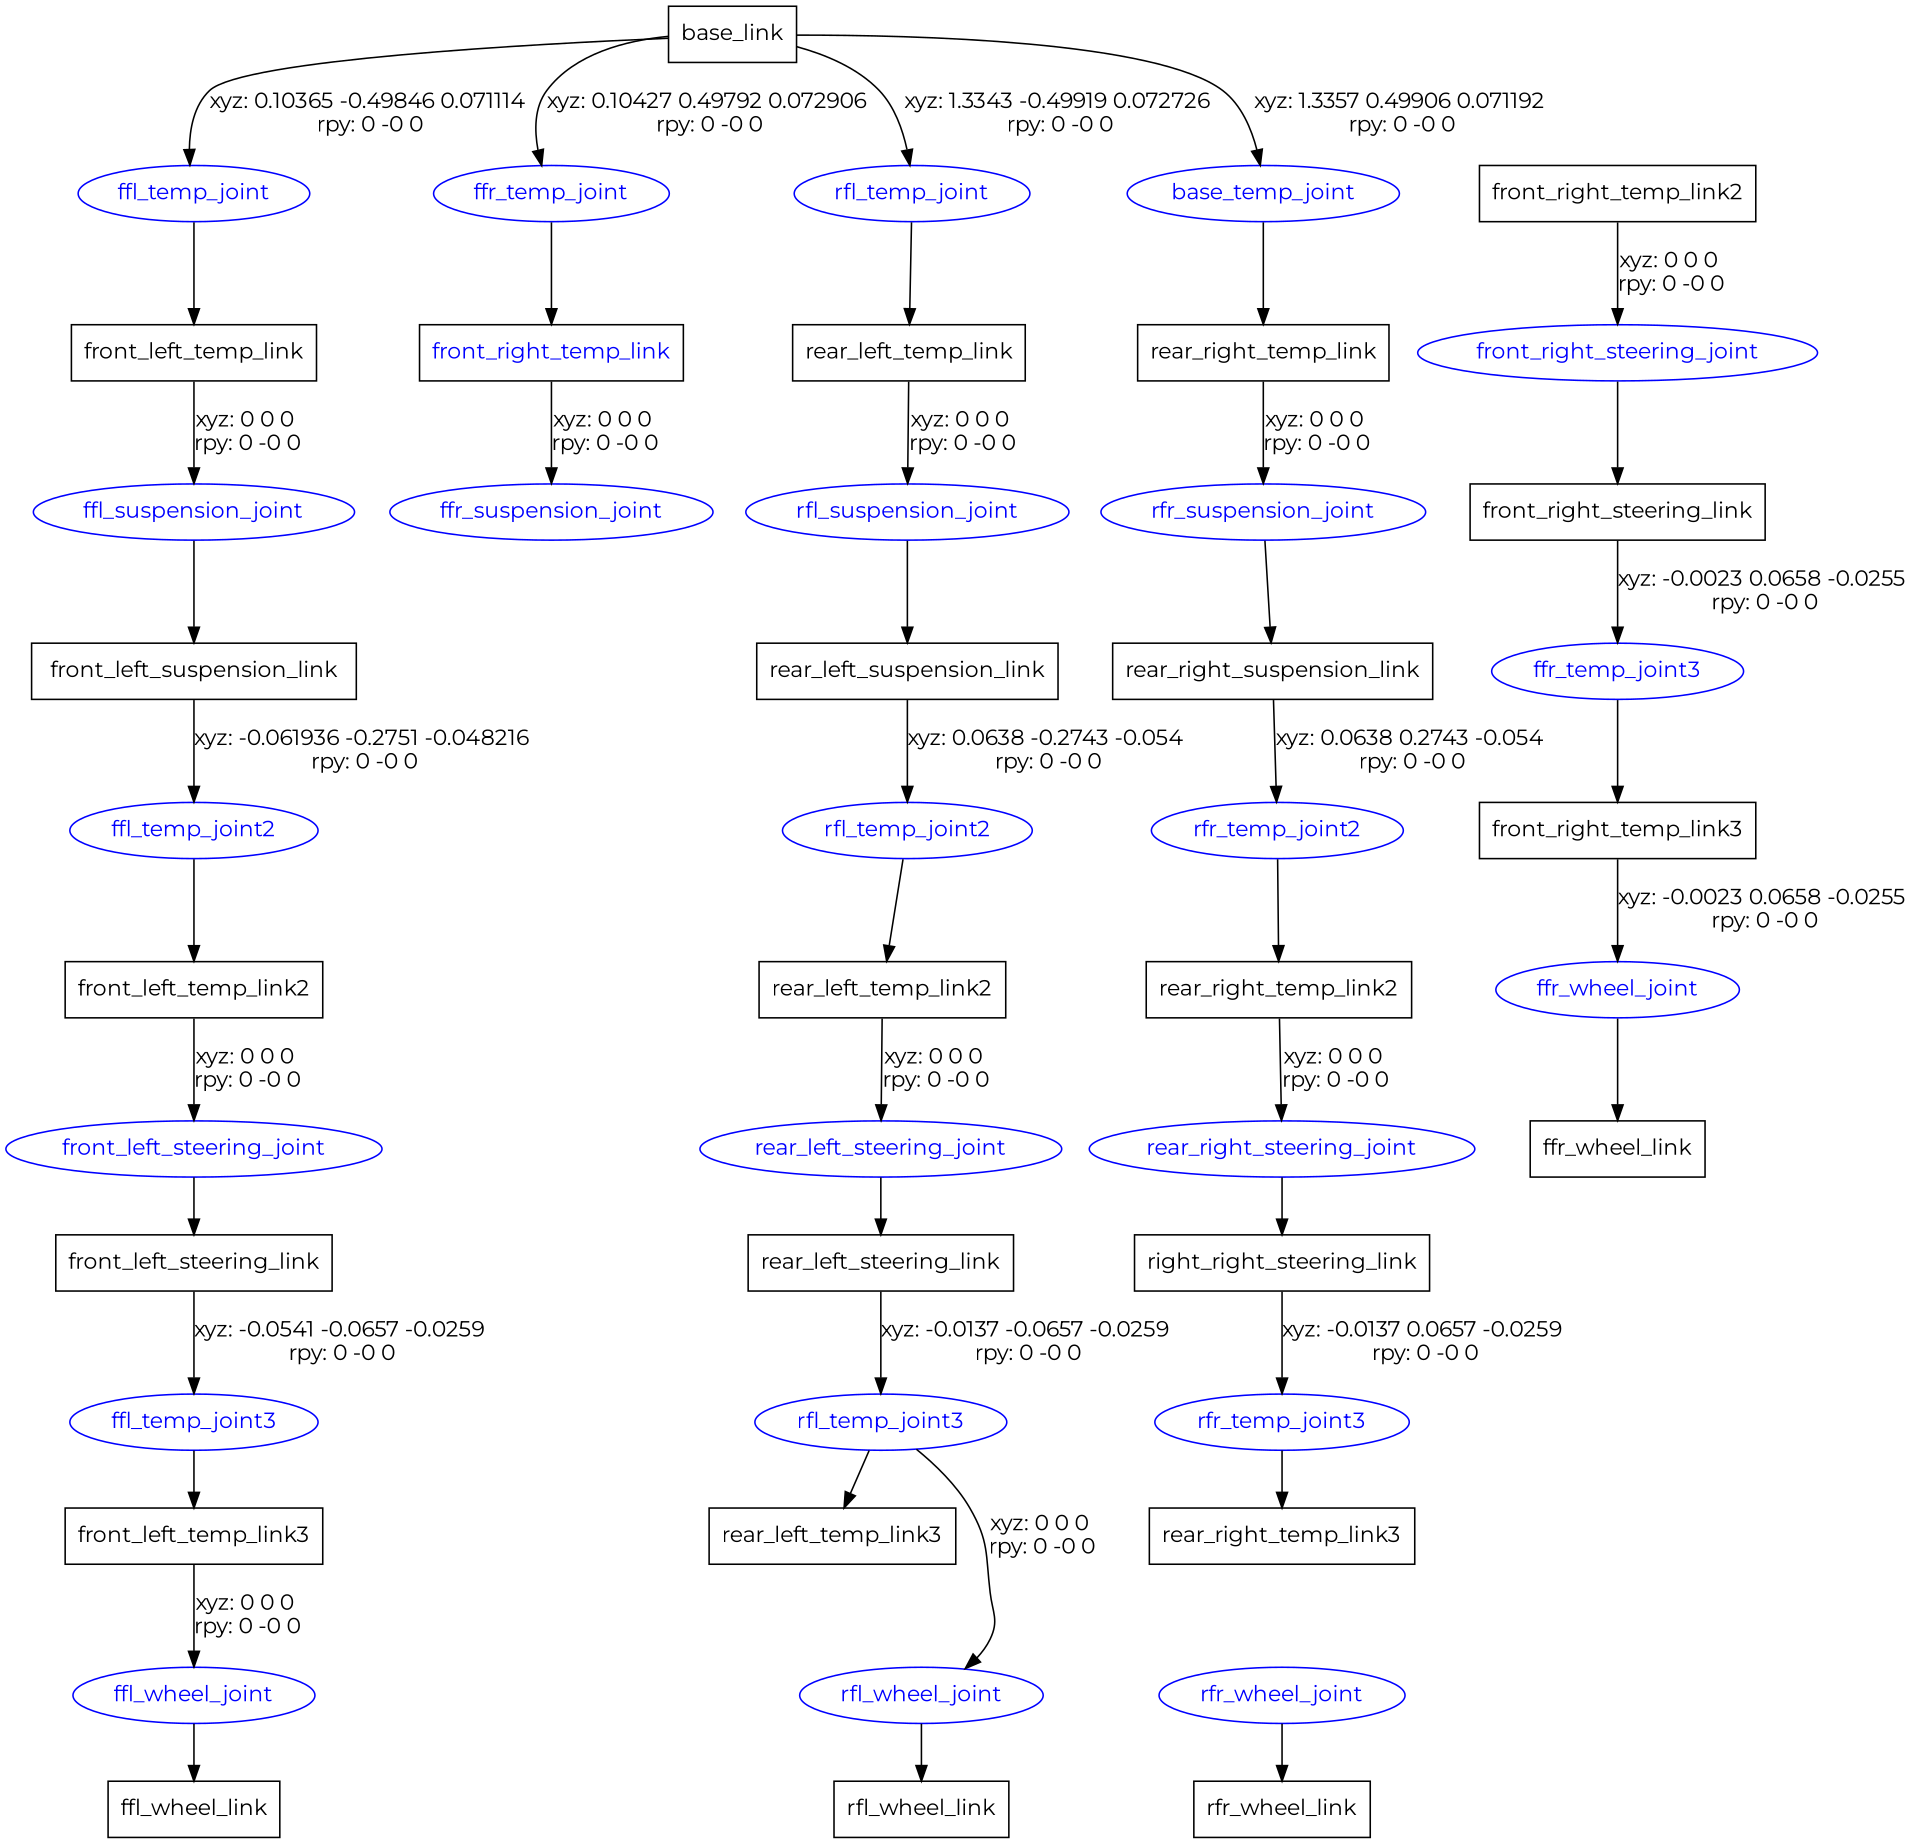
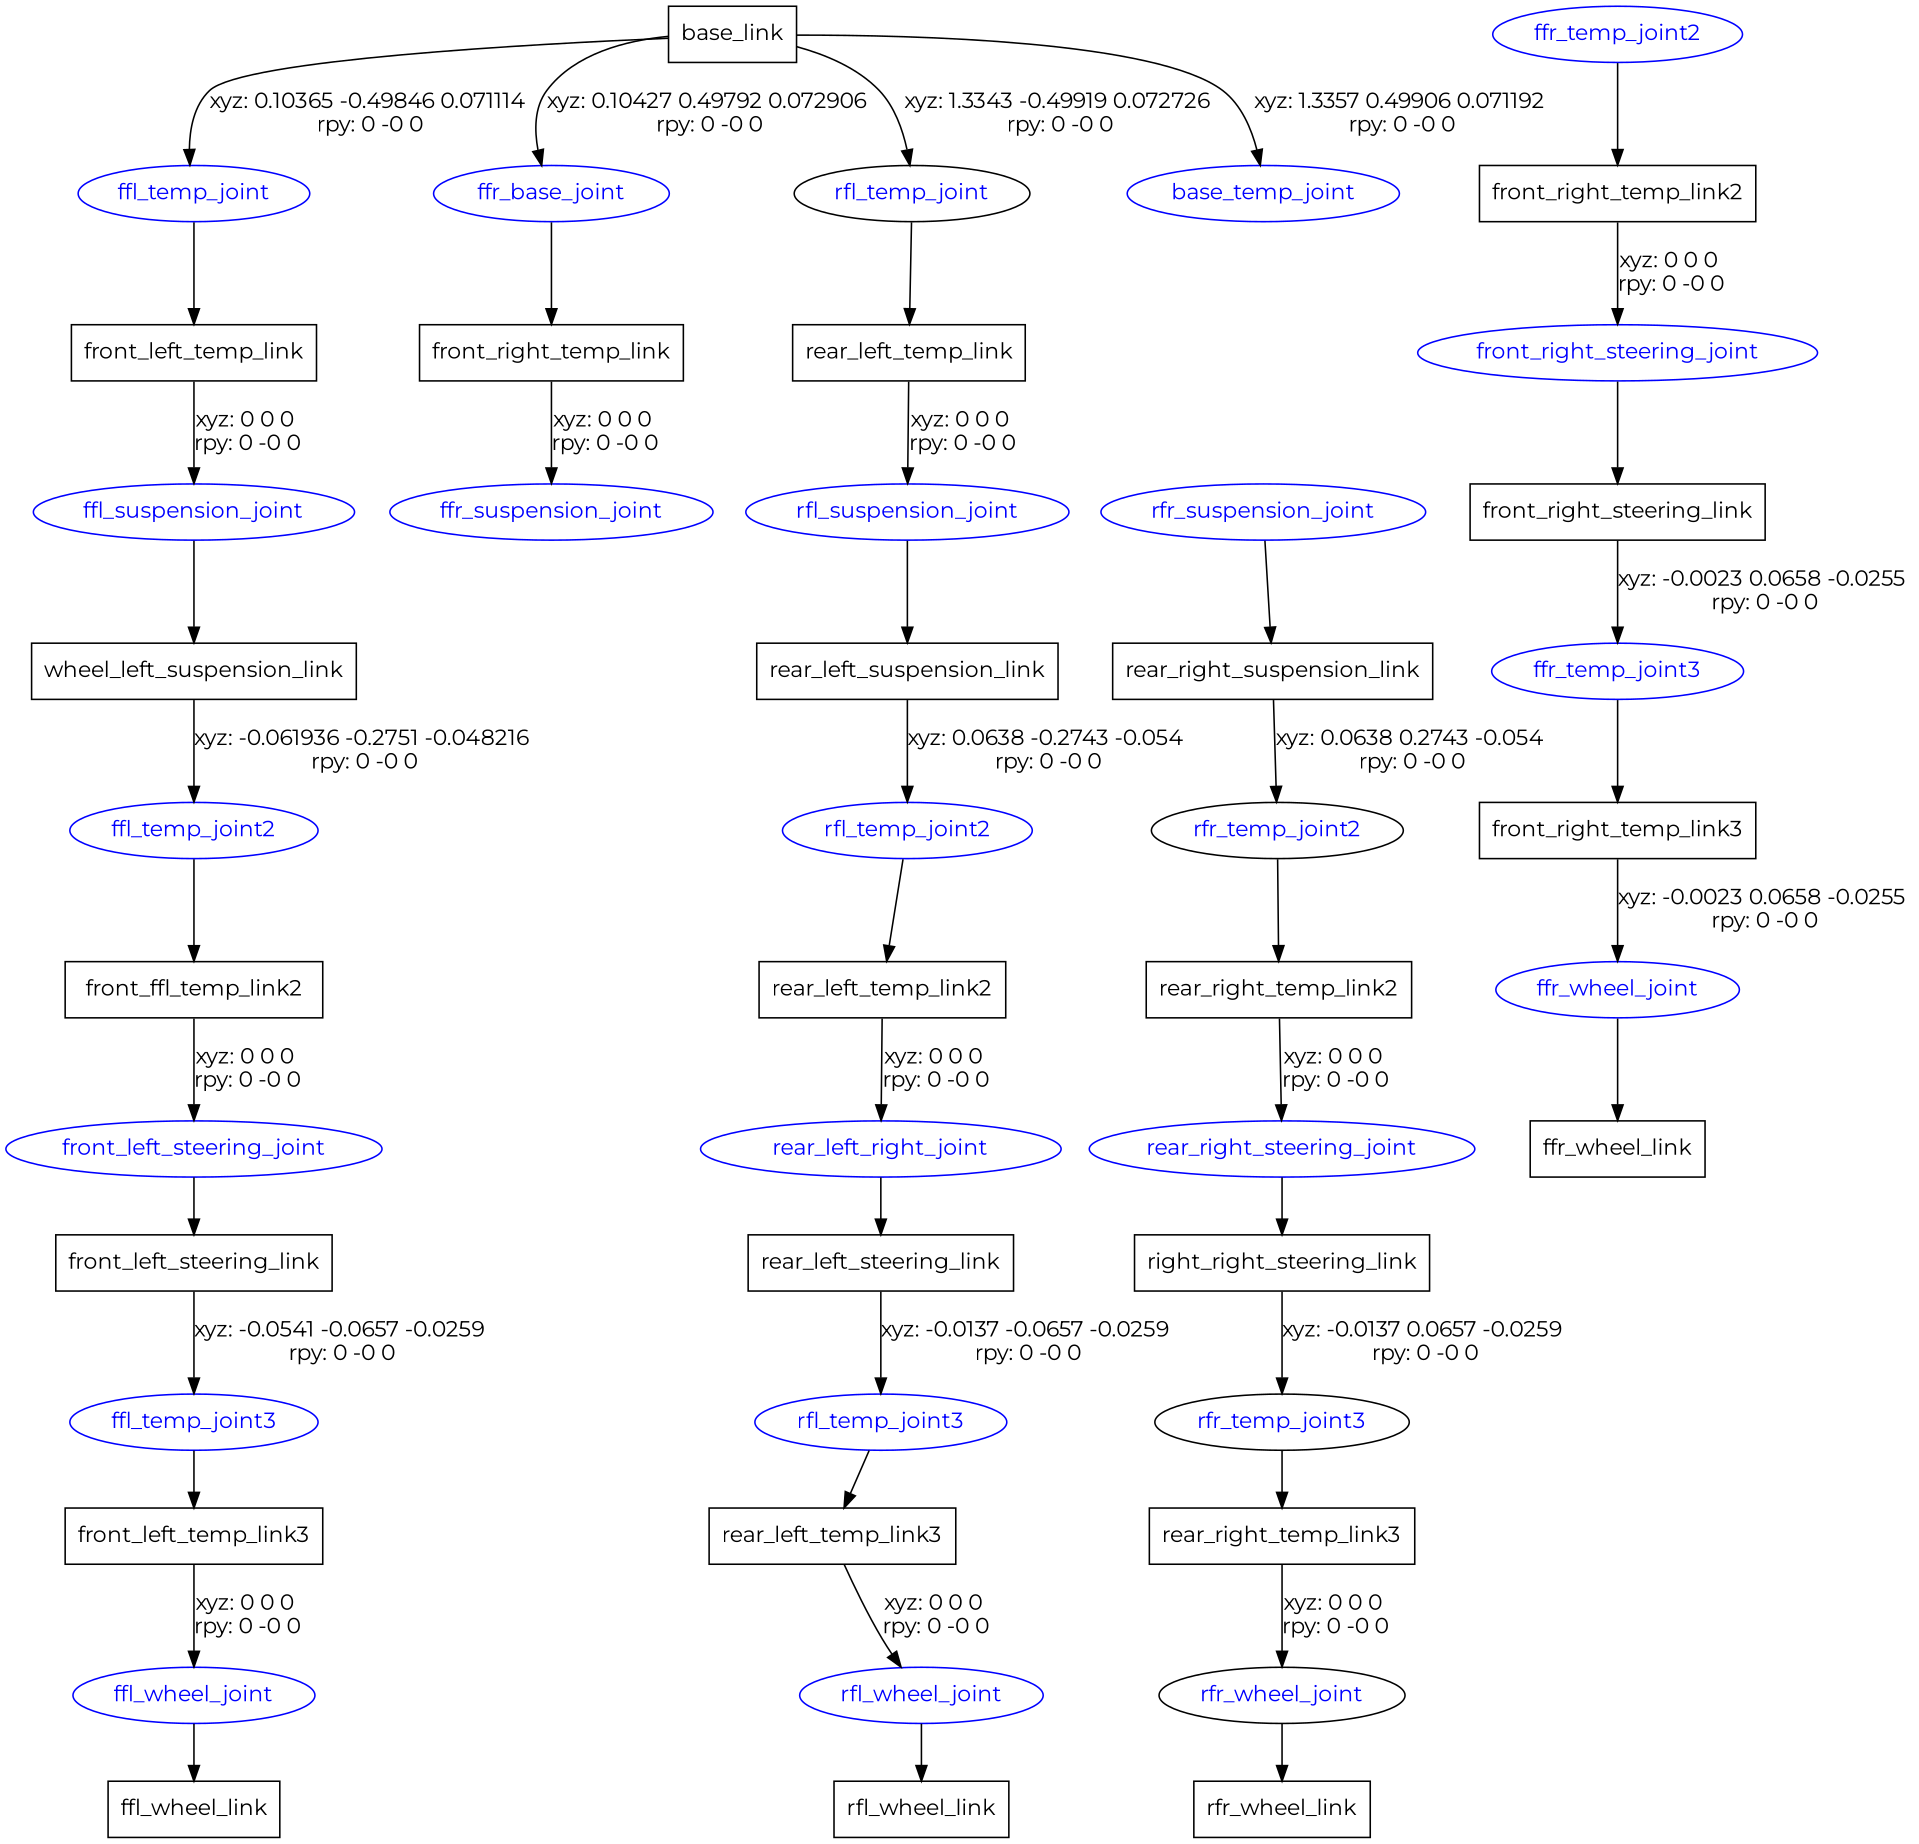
none -> (1618, 34)
(551, 194) -> (551, 194)
(912, 194) -> (912, 194)
(551, 353) -> (551, 353)
(1263, 353) -> none
(194, 671) -> (194, 671)
(1277, 831) -> (1277, 831)
(194, 990) -> (194, 990)
(881, 1149) -> (881, 1149)
(1282, 1422) -> (1282, 1422)
(985, 1544) -> (866, 1610)
none -> (1282, 1608)
(1282, 1695) -> (1282, 1695)
